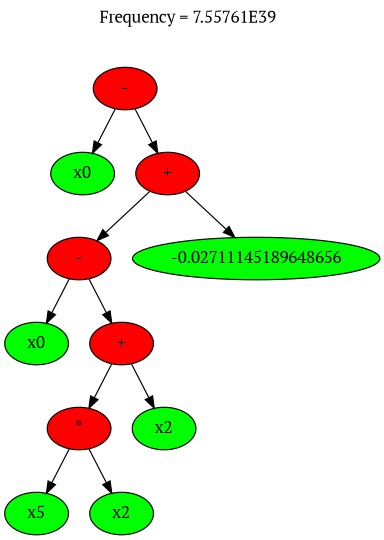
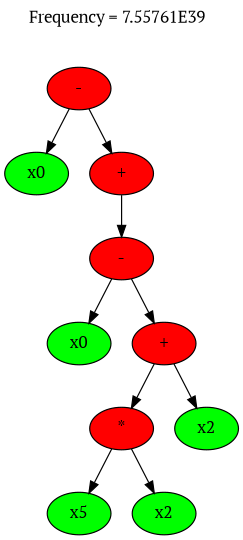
(256, 259) -> none
